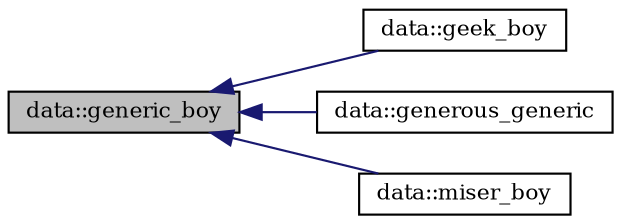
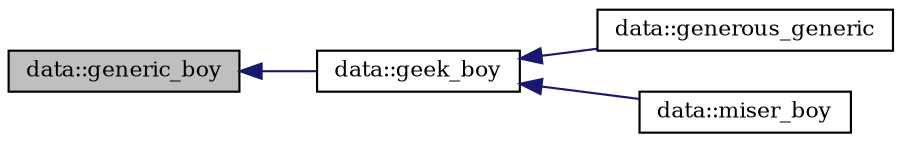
(289, 112) -> (569, 52)
(305, 156) -> (590, 93)
